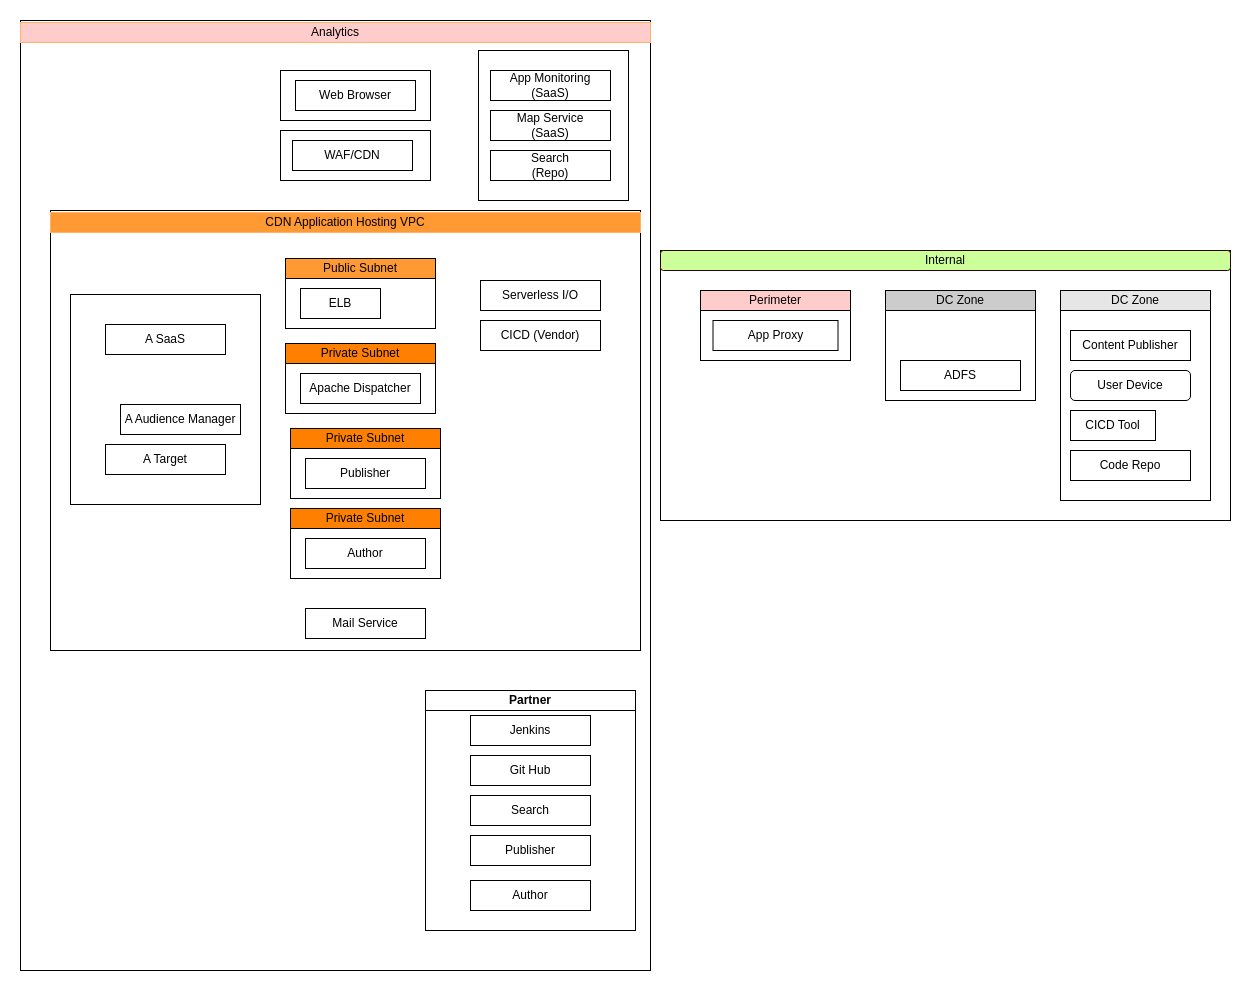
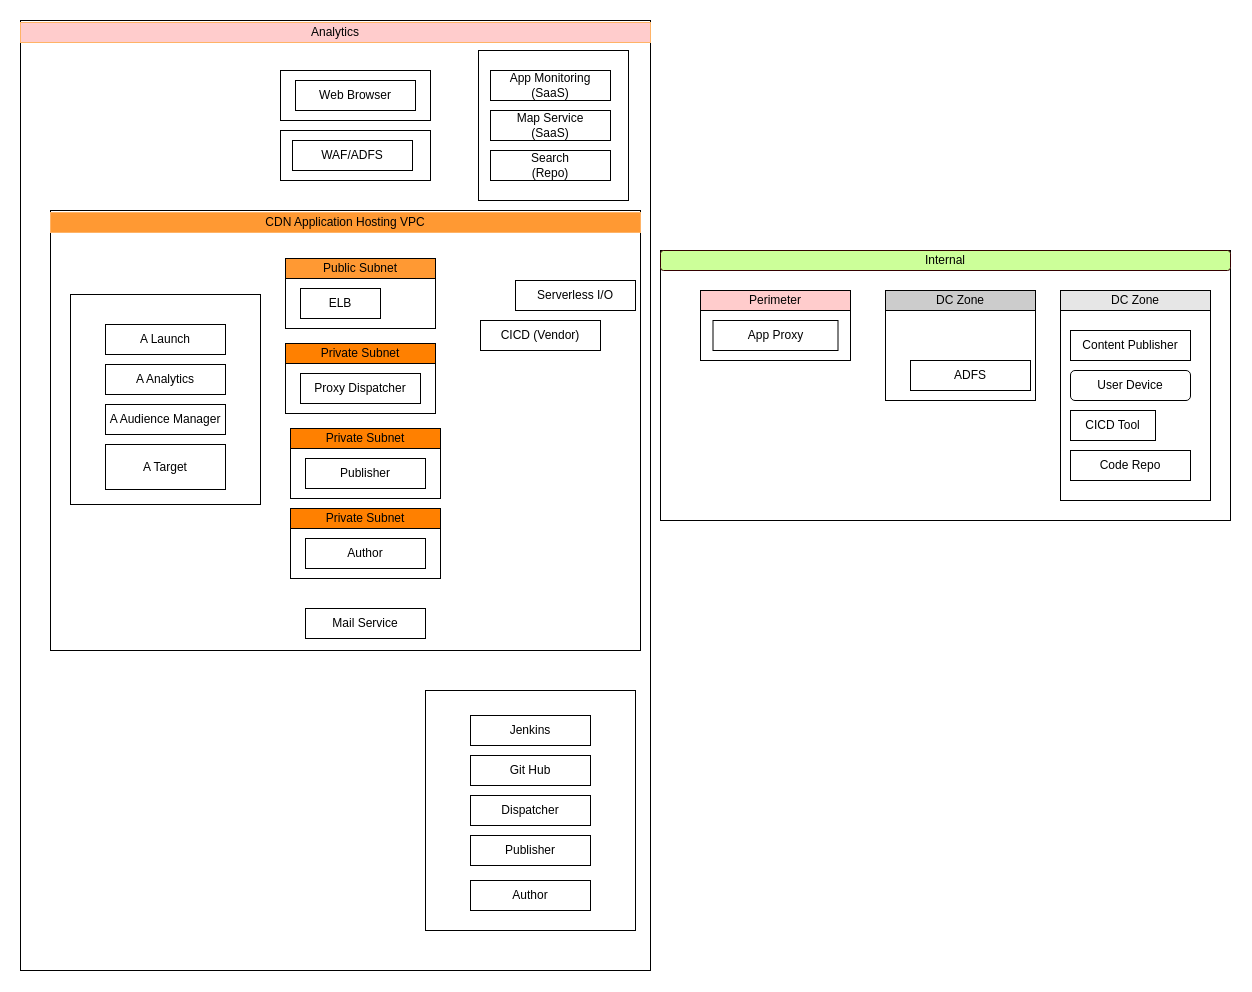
(353, 156) -> (353, 156)
(541, 296) -> (576, 296)
(166, 340) -> (166, 340)
(961, 376) -> (971, 376)
none -> (166, 380)
(361, 389) -> (361, 389)
(181, 420) -> (166, 420)
(166, 460) -> (166, 467)
(531, 701) -> none
(531, 811) -> (531, 811)
